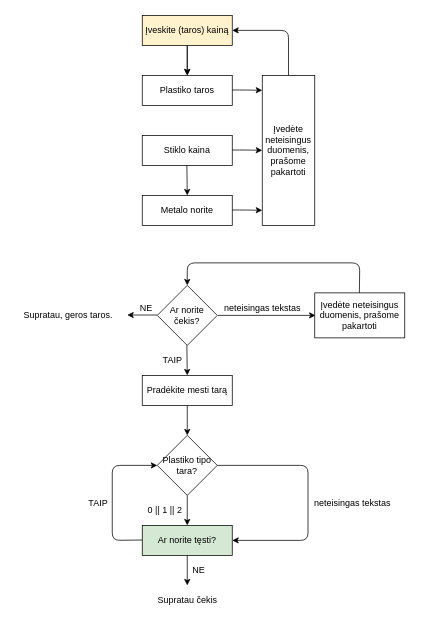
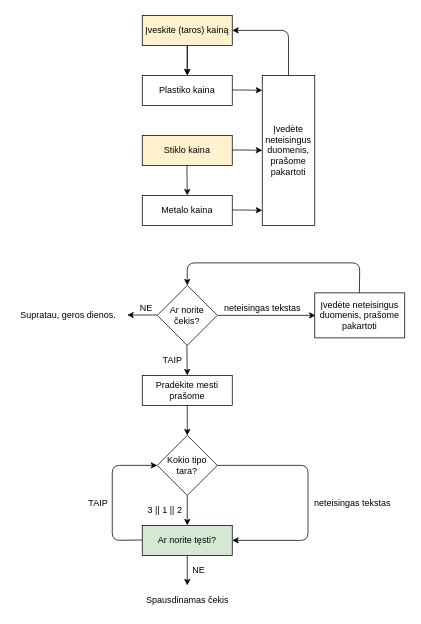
(187, 90) -> (187, 90)
(187, 150) -> (187, 150)
(187, 210) -> (187, 210)
(68, 315) -> (68, 315)
(187, 390) -> (187, 390)
(187, 465) -> (187, 465)
(165, 510) -> (165, 510)
(188, 600) -> (188, 600)
